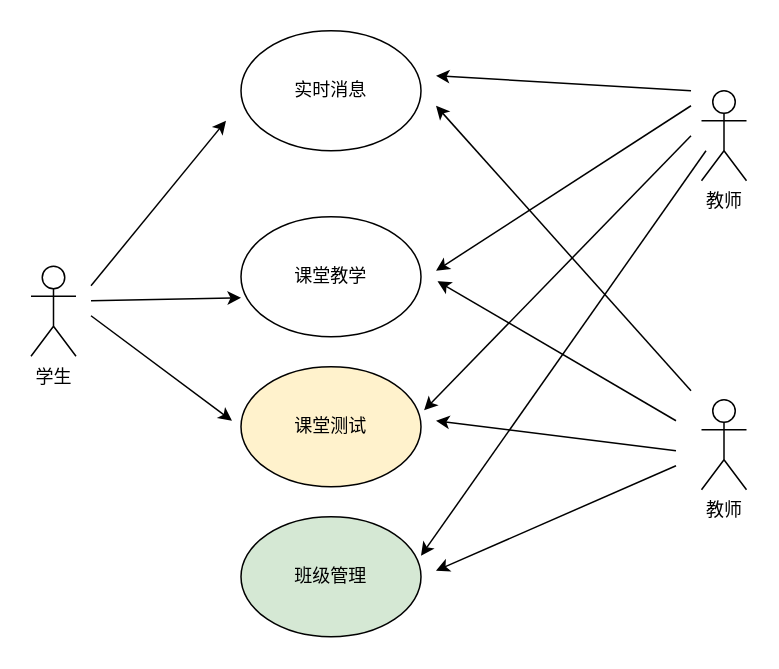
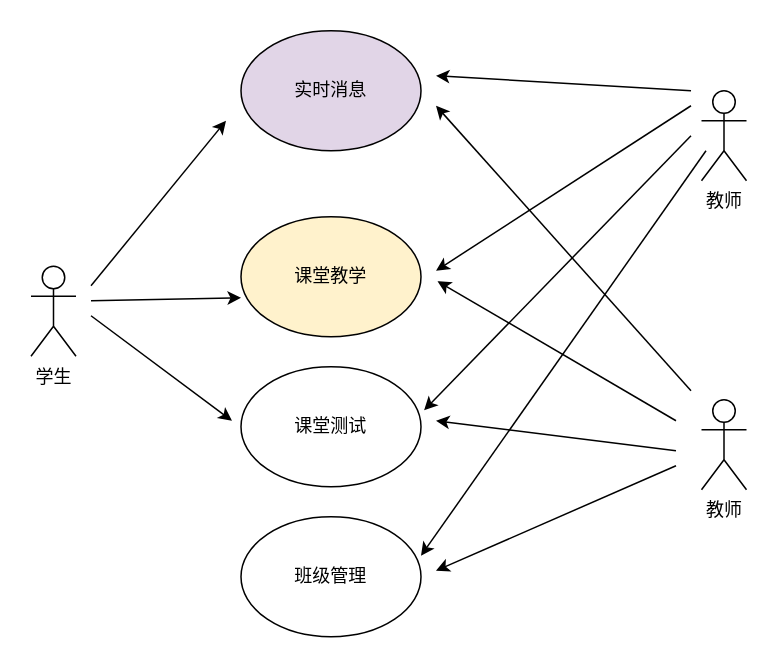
(331, 91) -> (331, 91)
(331, 277) -> (331, 277)
(331, 427) -> (331, 427)
(331, 577) -> (331, 577)
